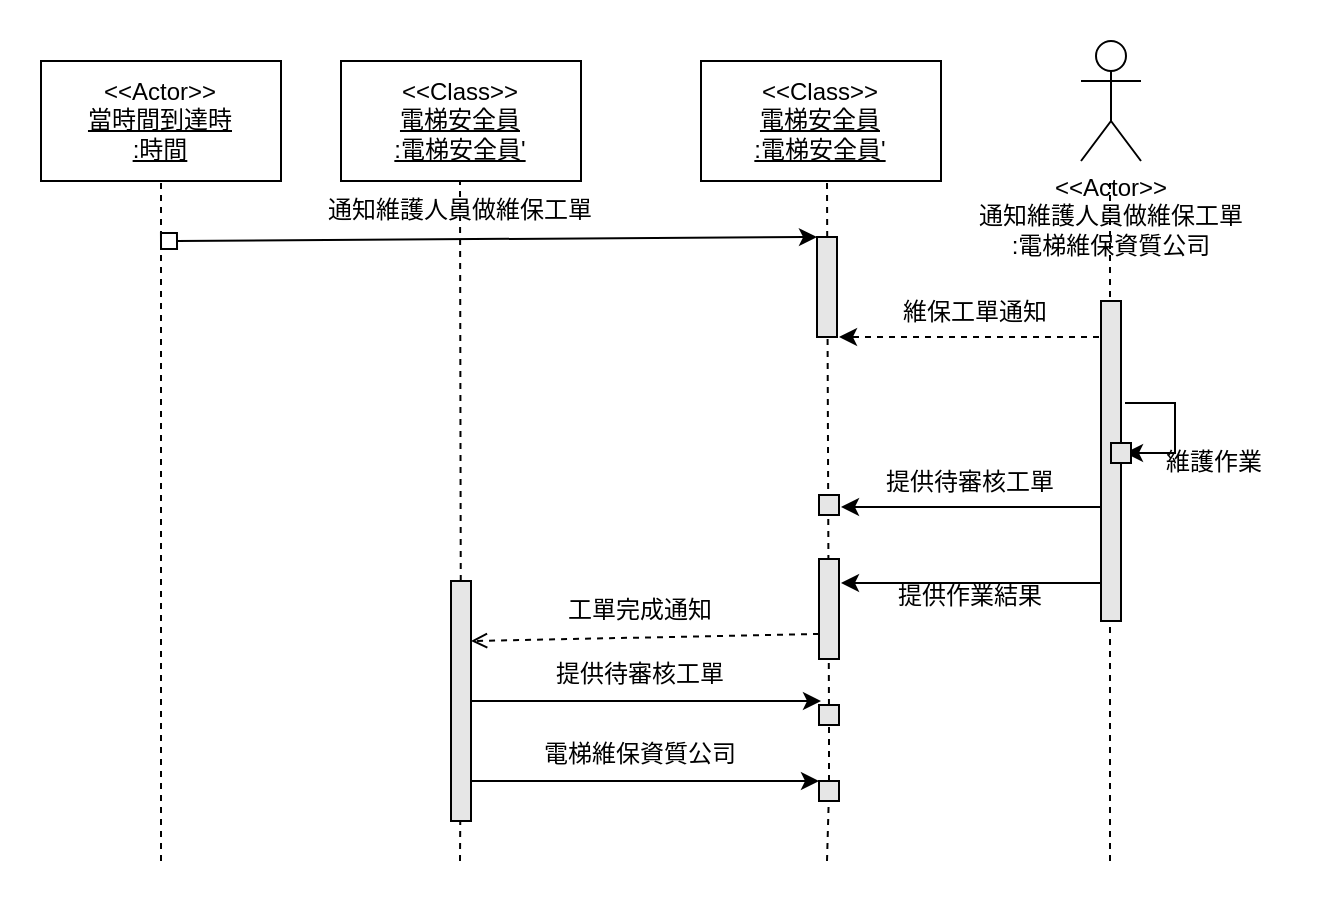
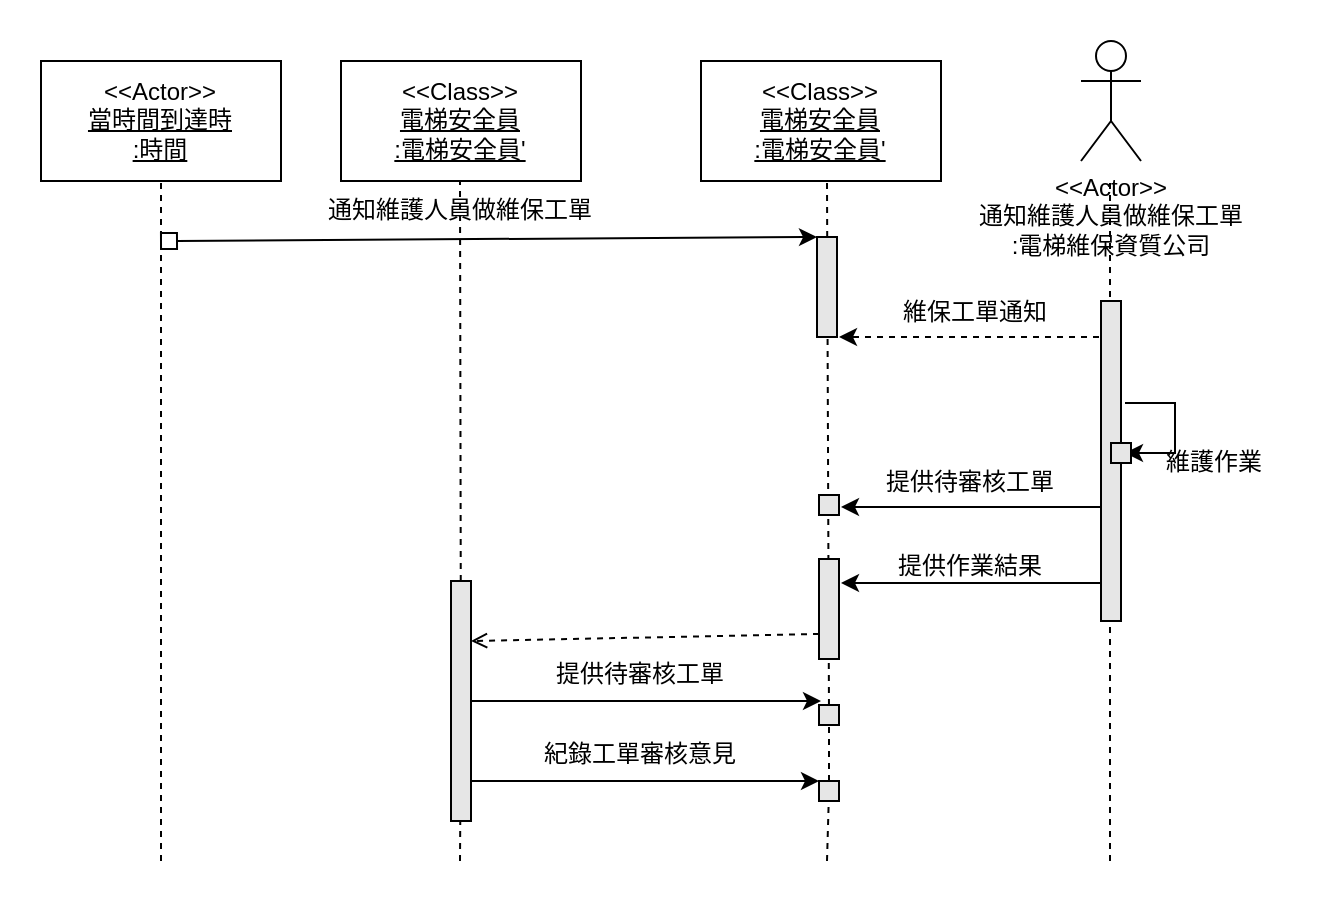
(971, 597) -> (971, 567)
(641, 611) -> none
(641, 755) -> (641, 755)
